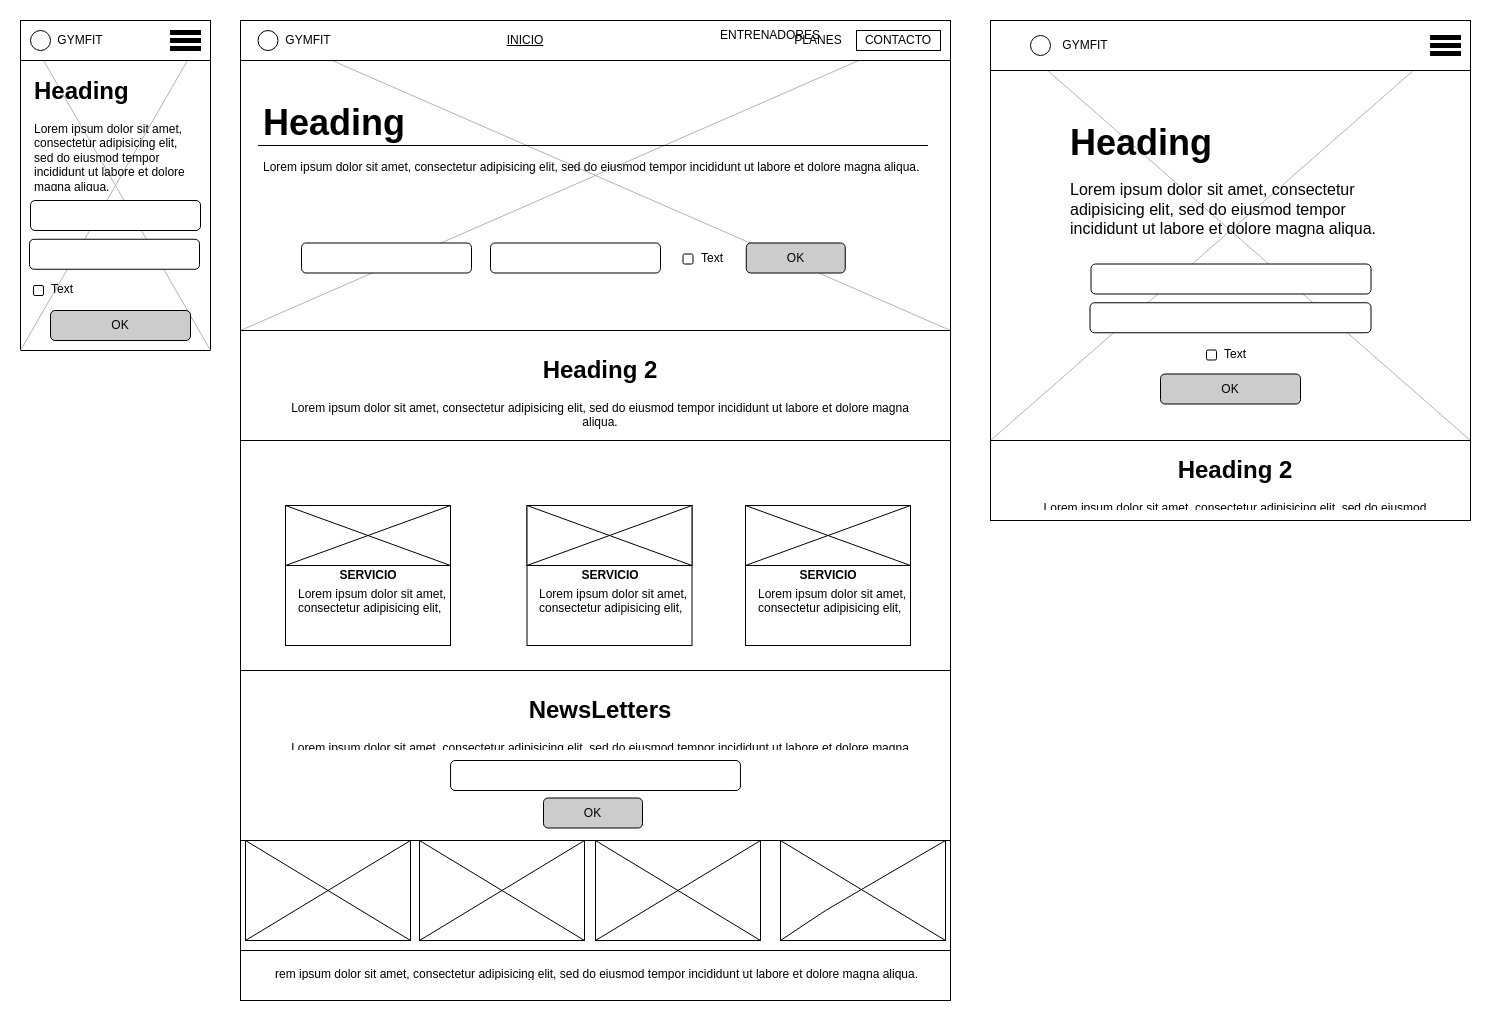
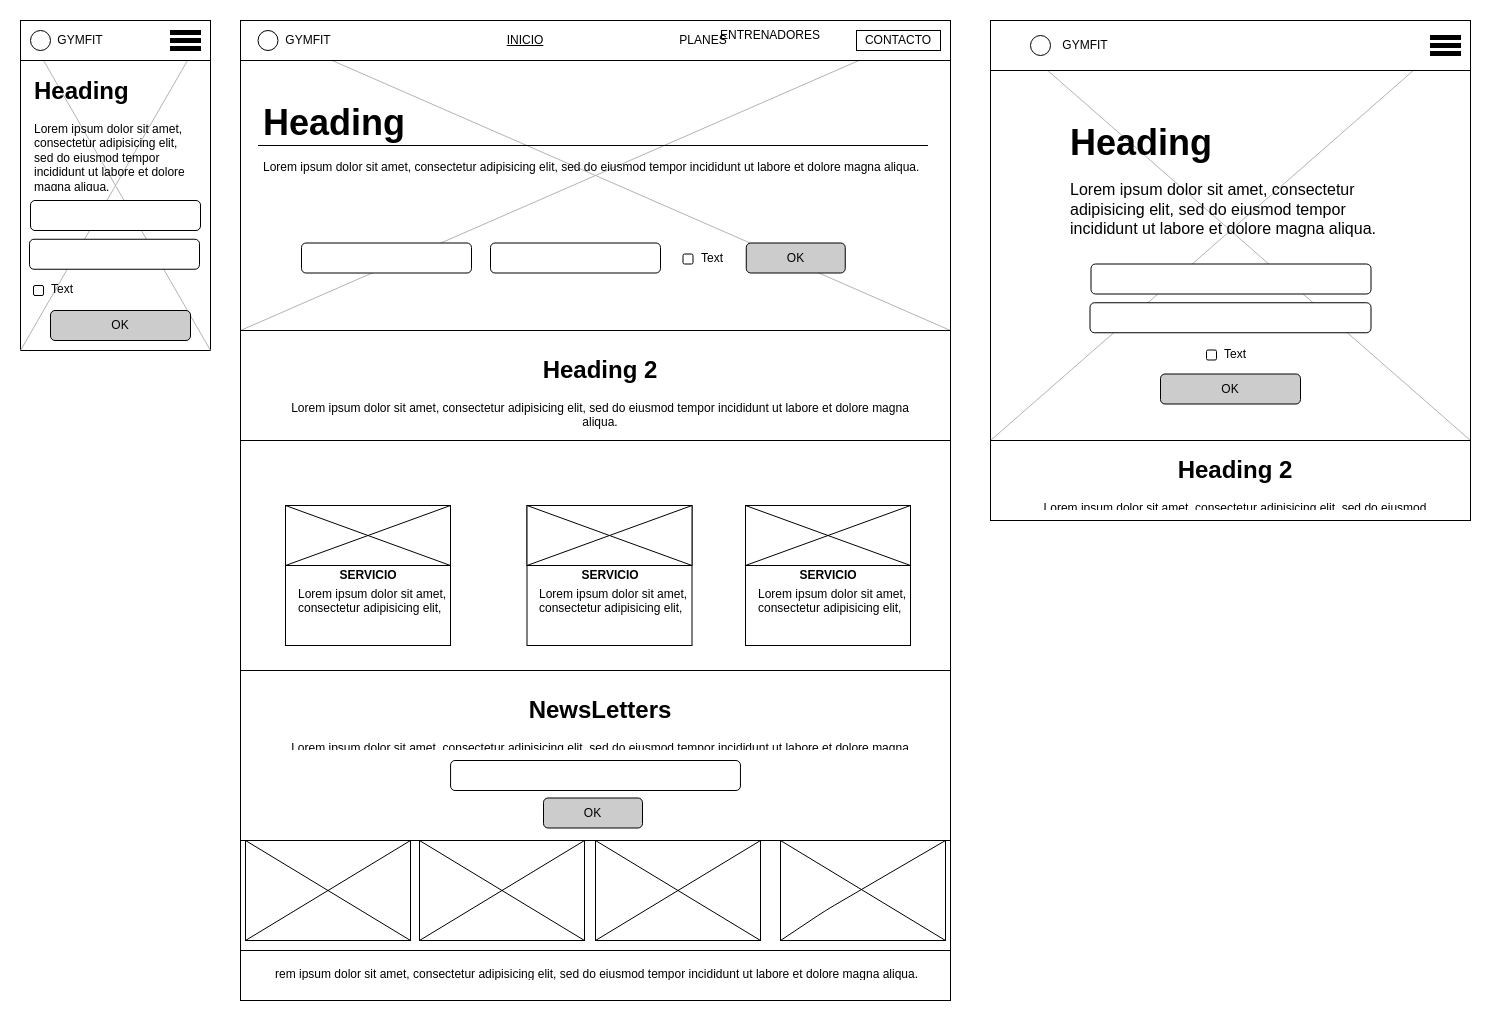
(818, 41) -> (703, 41)
